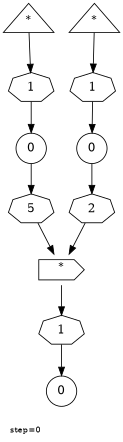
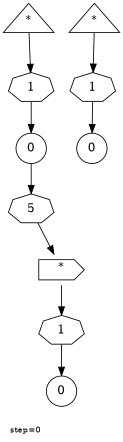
(92, 209) -> none
